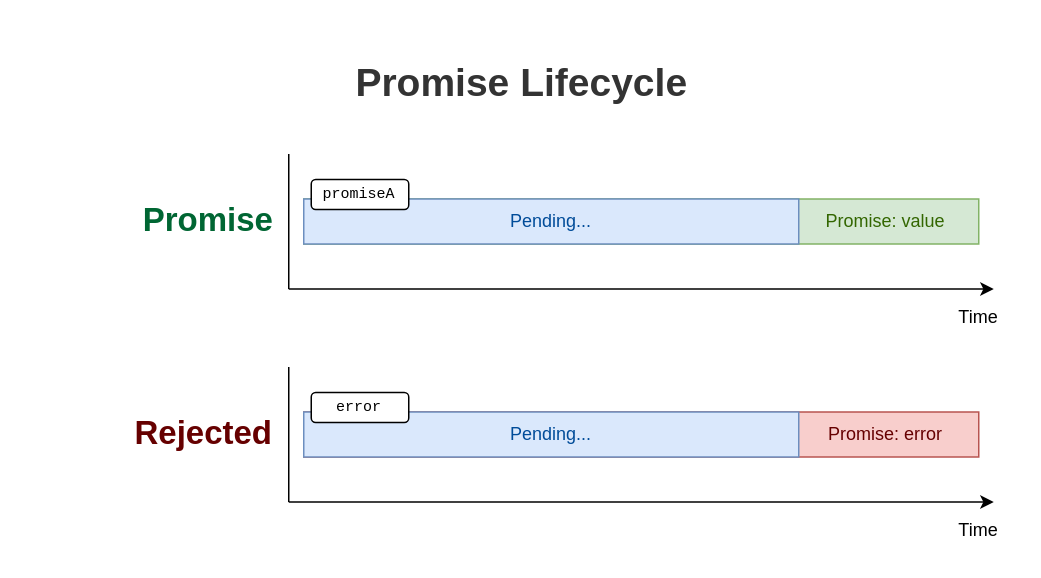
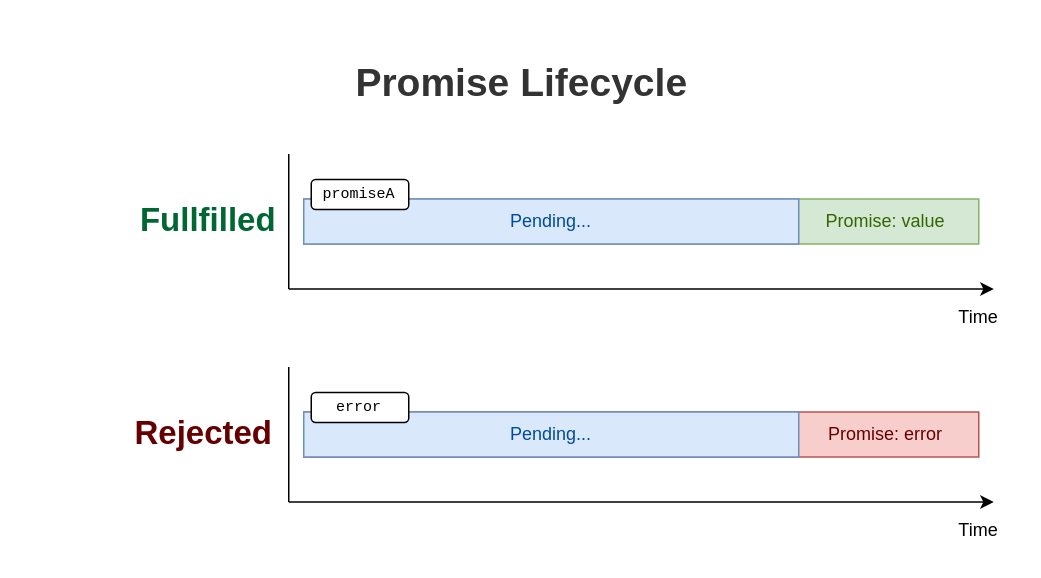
(209, 221) -> (209, 221)
